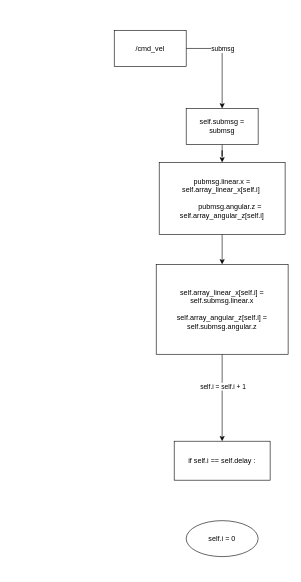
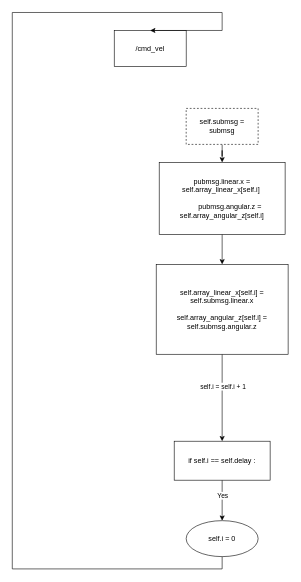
(206, 48) -> none
(222, 126) -> (222, 126)
none -> (12, 186)
none -> (222, 495)
